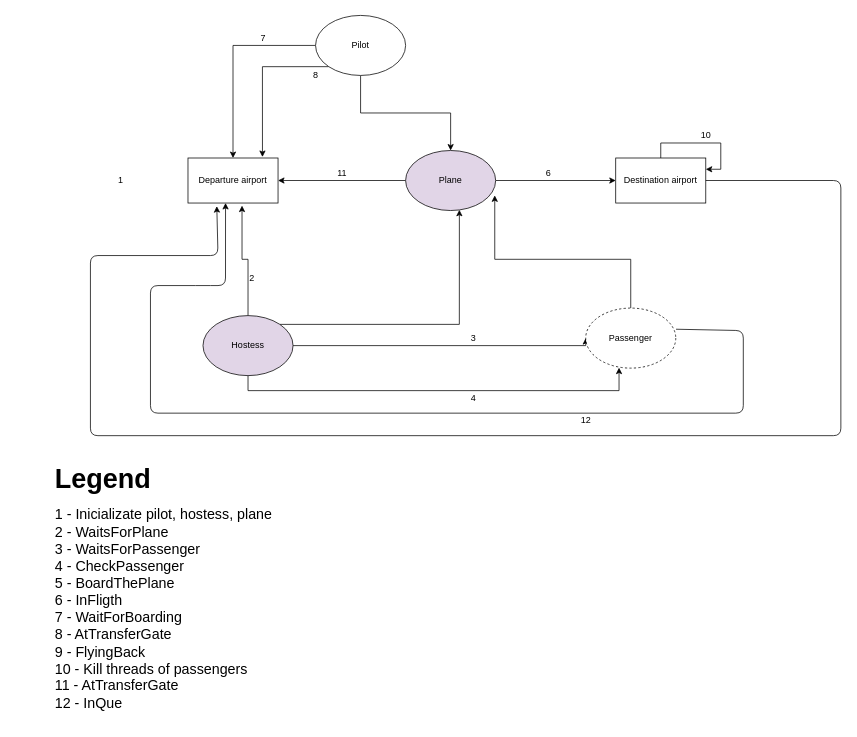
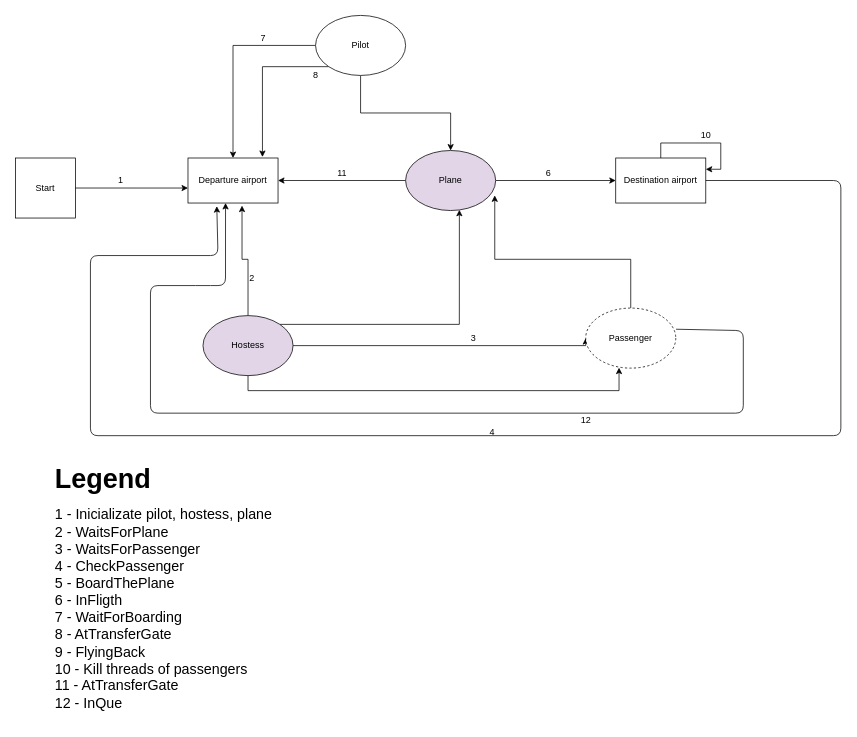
none -> (45, 188)
none -> (181, 188)
(473, 398) -> (492, 432)
